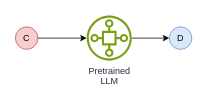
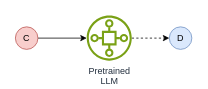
(148, 38) -> (148, 38)
